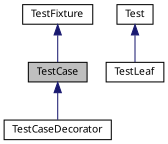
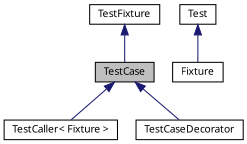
(135, 72) -> (198, 72)
none -> (61, 130)
